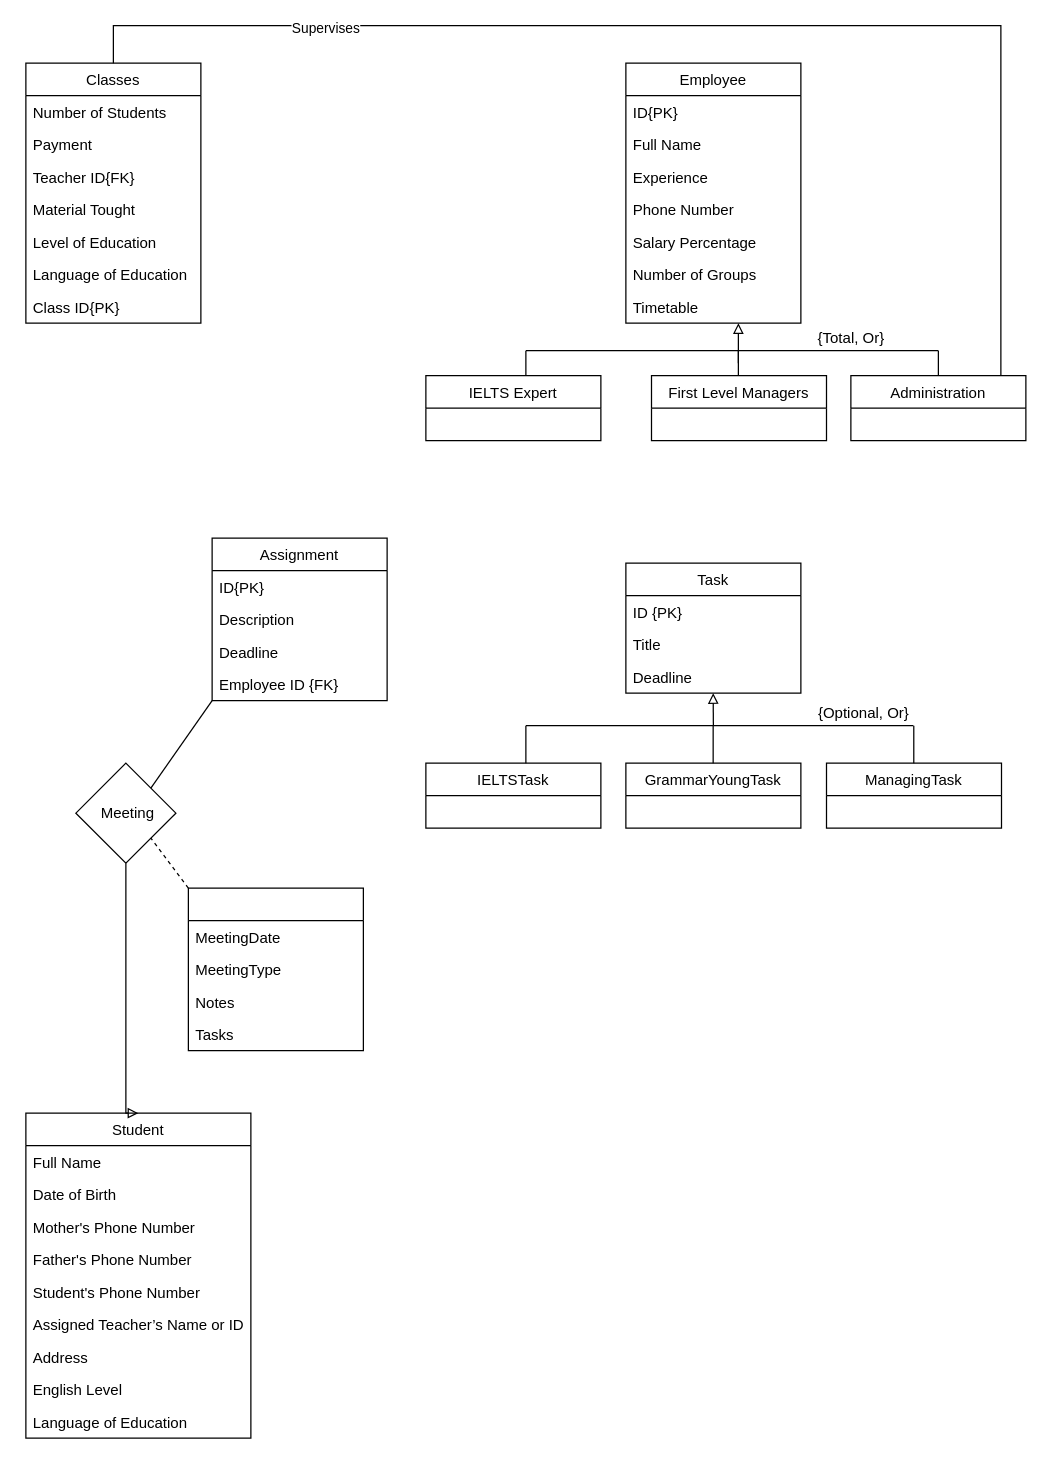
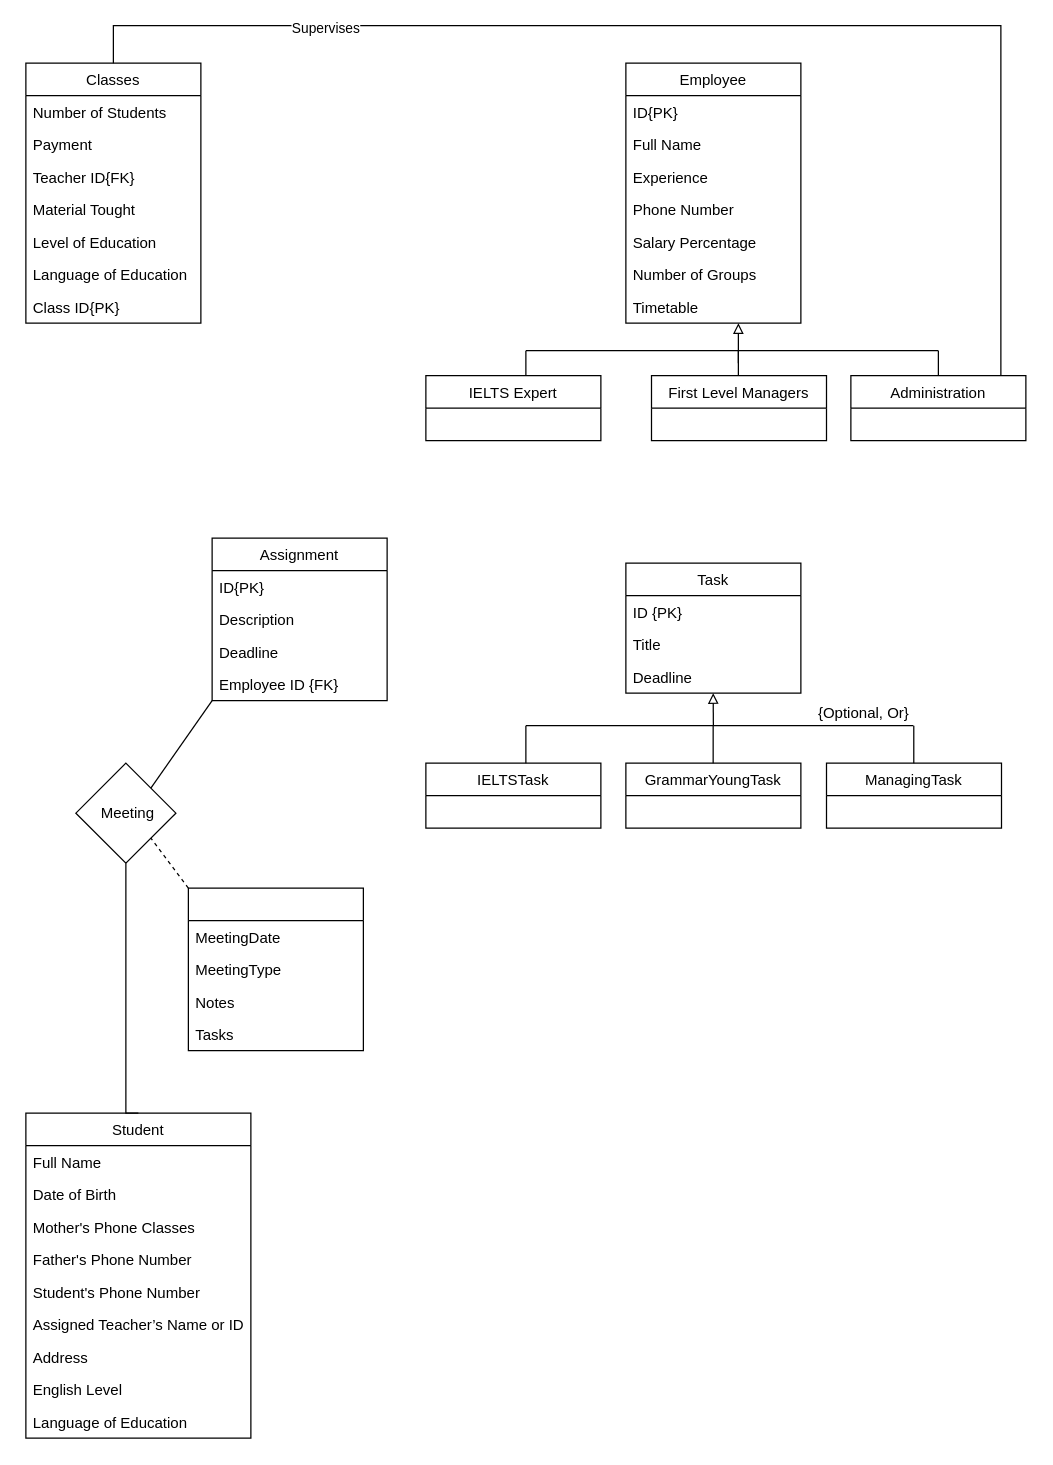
(851, 338) -> none
(126, 1108) -> (126, 1108)
(115, 1228) -> (117, 1228)
